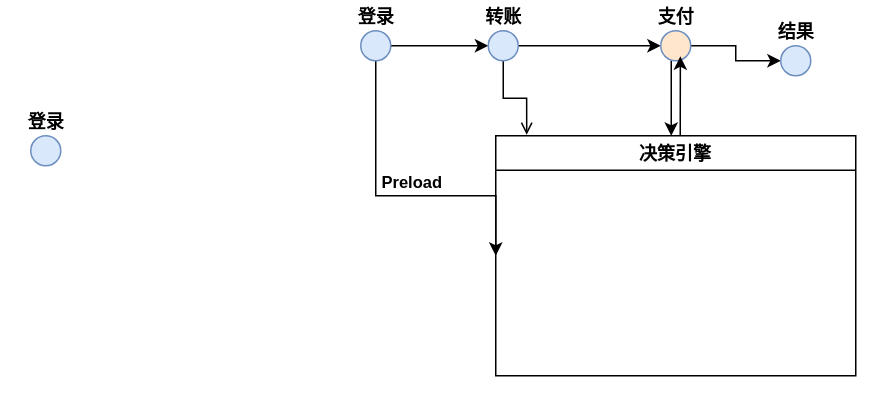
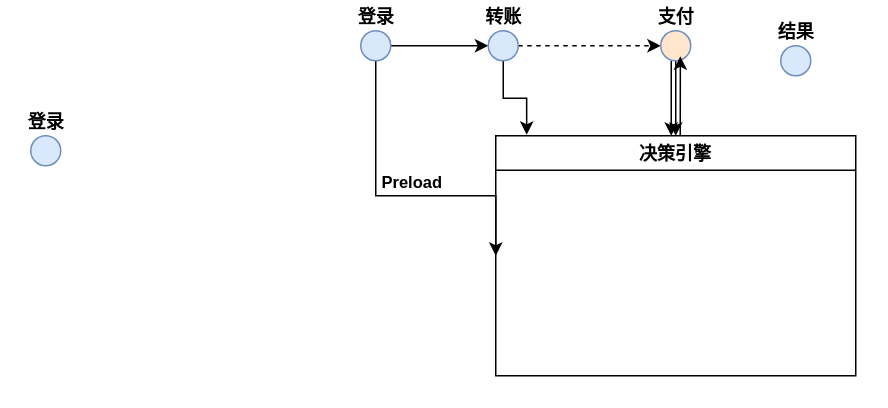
(586, 46) -> (586, 46)
(736, 48) -> (676, 93)
(527, 125) -> (527, 123)
